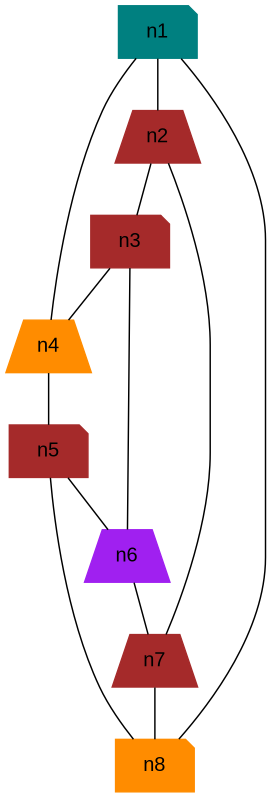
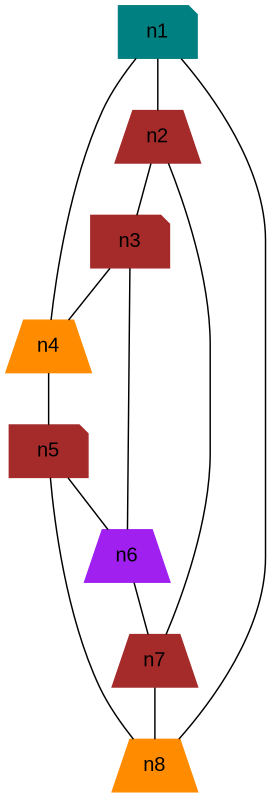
(155, 766) -> (155, 766)
